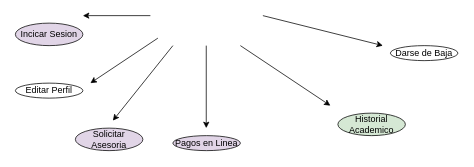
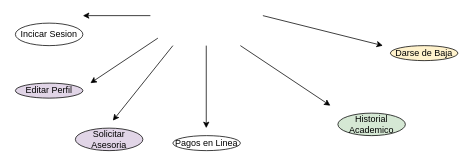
(49, 34) -> (49, 34)
(424, 53) -> (424, 53)
(49, 90) -> (49, 90)
(207, 143) -> (207, 143)
